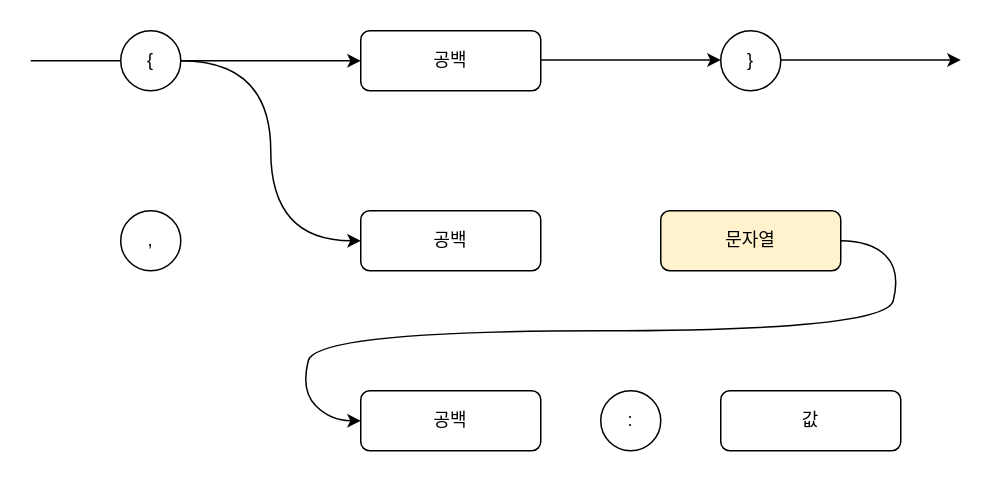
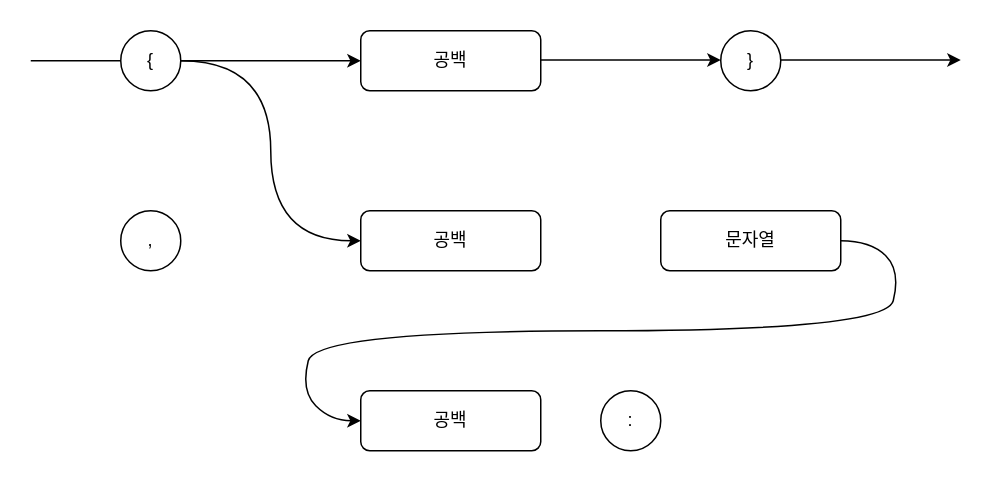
(751, 241) -> (751, 241)
(811, 421) -> none
